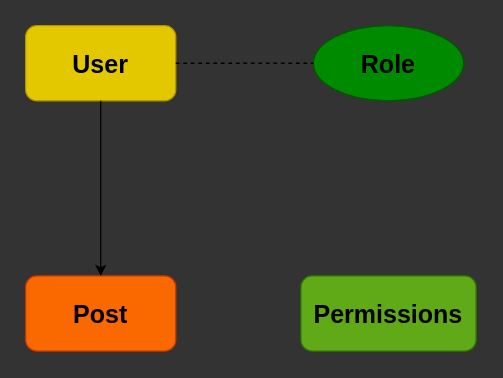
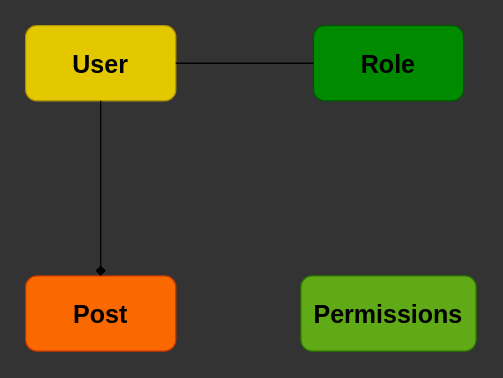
(245, 63) -> (245, 63)
(388, 63) -> (388, 63)
(101, 266) -> (101, 265)
